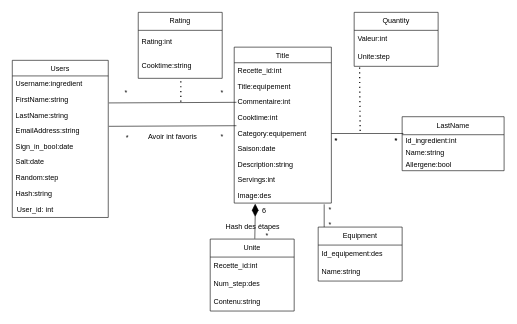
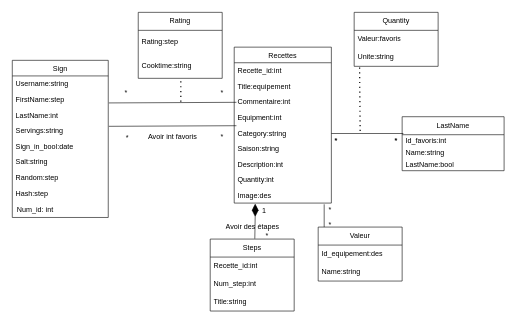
(375, 39) -> (383, 39)
(159, 42) -> (162, 42)
(283, 55) -> (283, 55)
(376, 57) -> (379, 57)
(60, 68) -> (60, 68)
(51, 84) -> (44, 84)
(45, 100) -> (42, 100)
(44, 115) -> (38, 115)
(259, 118) -> (261, 118)
(50, 131) -> (43, 131)
(274, 133) -> (266, 133)
(436, 141) -> (431, 141)
(258, 149) -> (261, 149)
(32, 162) -> (35, 162)
(270, 164) -> (264, 164)
(430, 165) -> (430, 165)
(259, 180) -> (259, 180)
(36, 193) -> (33, 193)
(37, 210) -> (35, 210)
(264, 211) -> (264, 211)
(254, 227) -> (255, 227)
(360, 236) -> (360, 236)
(252, 248) -> (252, 248)
(237, 284) -> (236, 284)
(240, 302) -> (234, 302)
